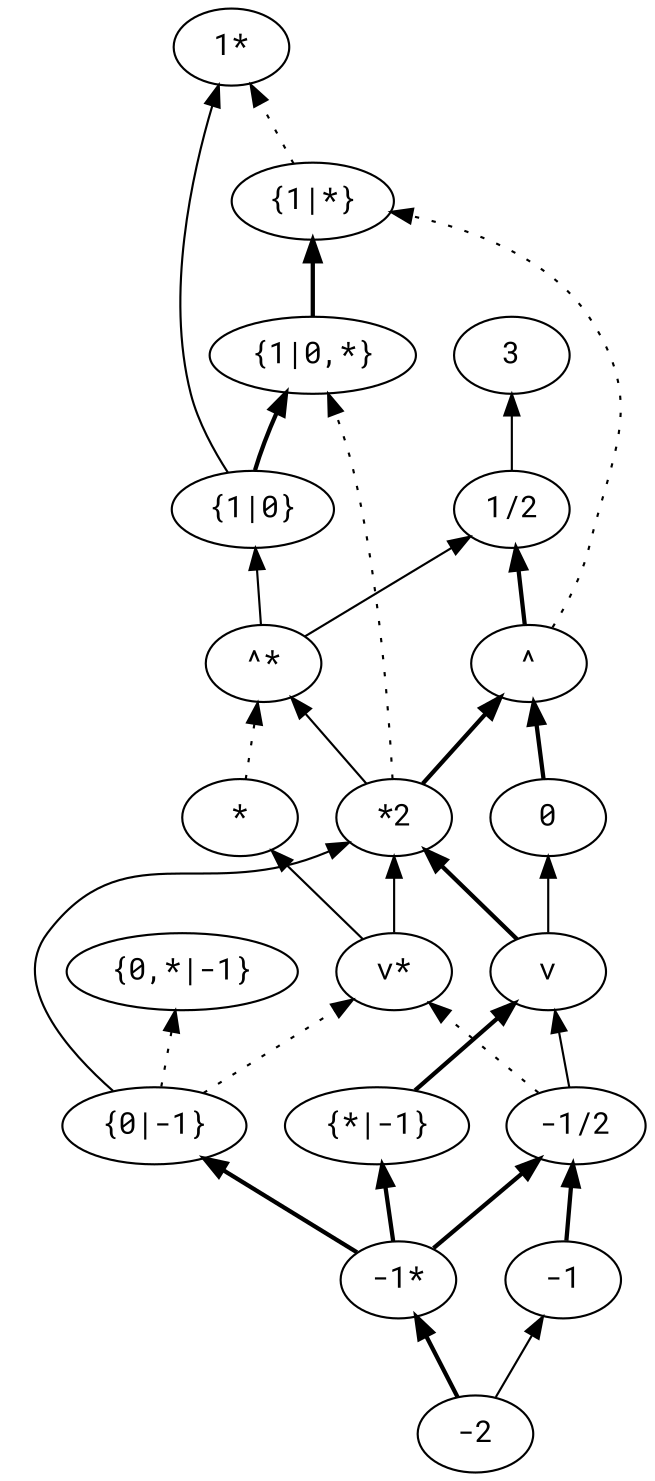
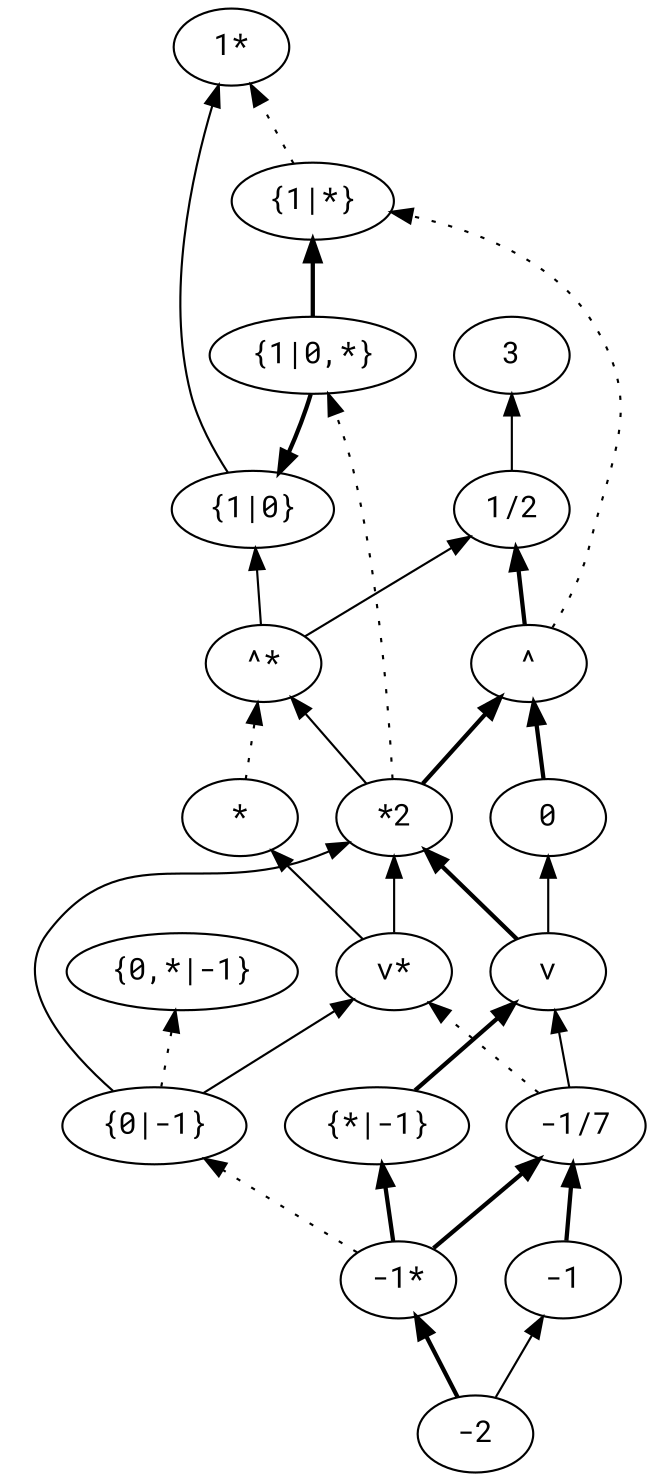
(265, 441) -> (301, 424)
(269, 1052) -> (269, 1052)
(576, 1126) -> (576, 1126)
(290, 1211) -> (290, 1211)
